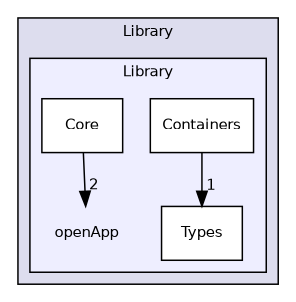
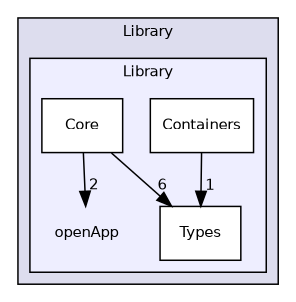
none -> (136, 175)
